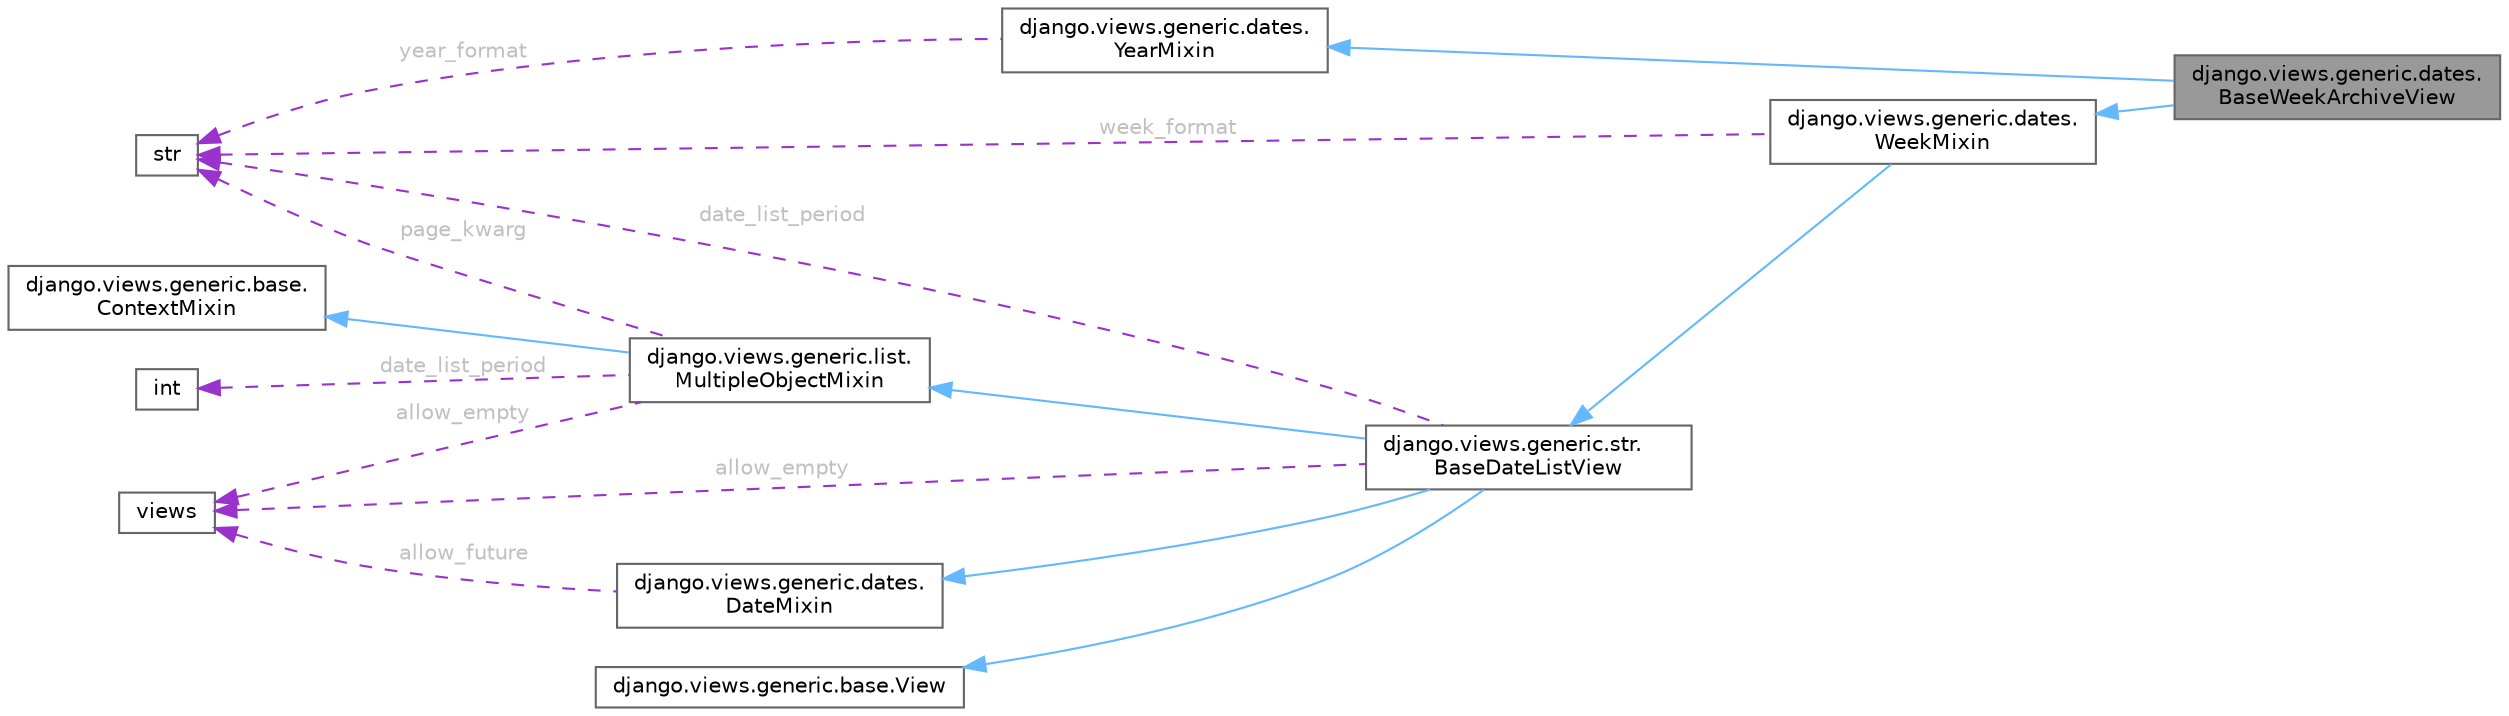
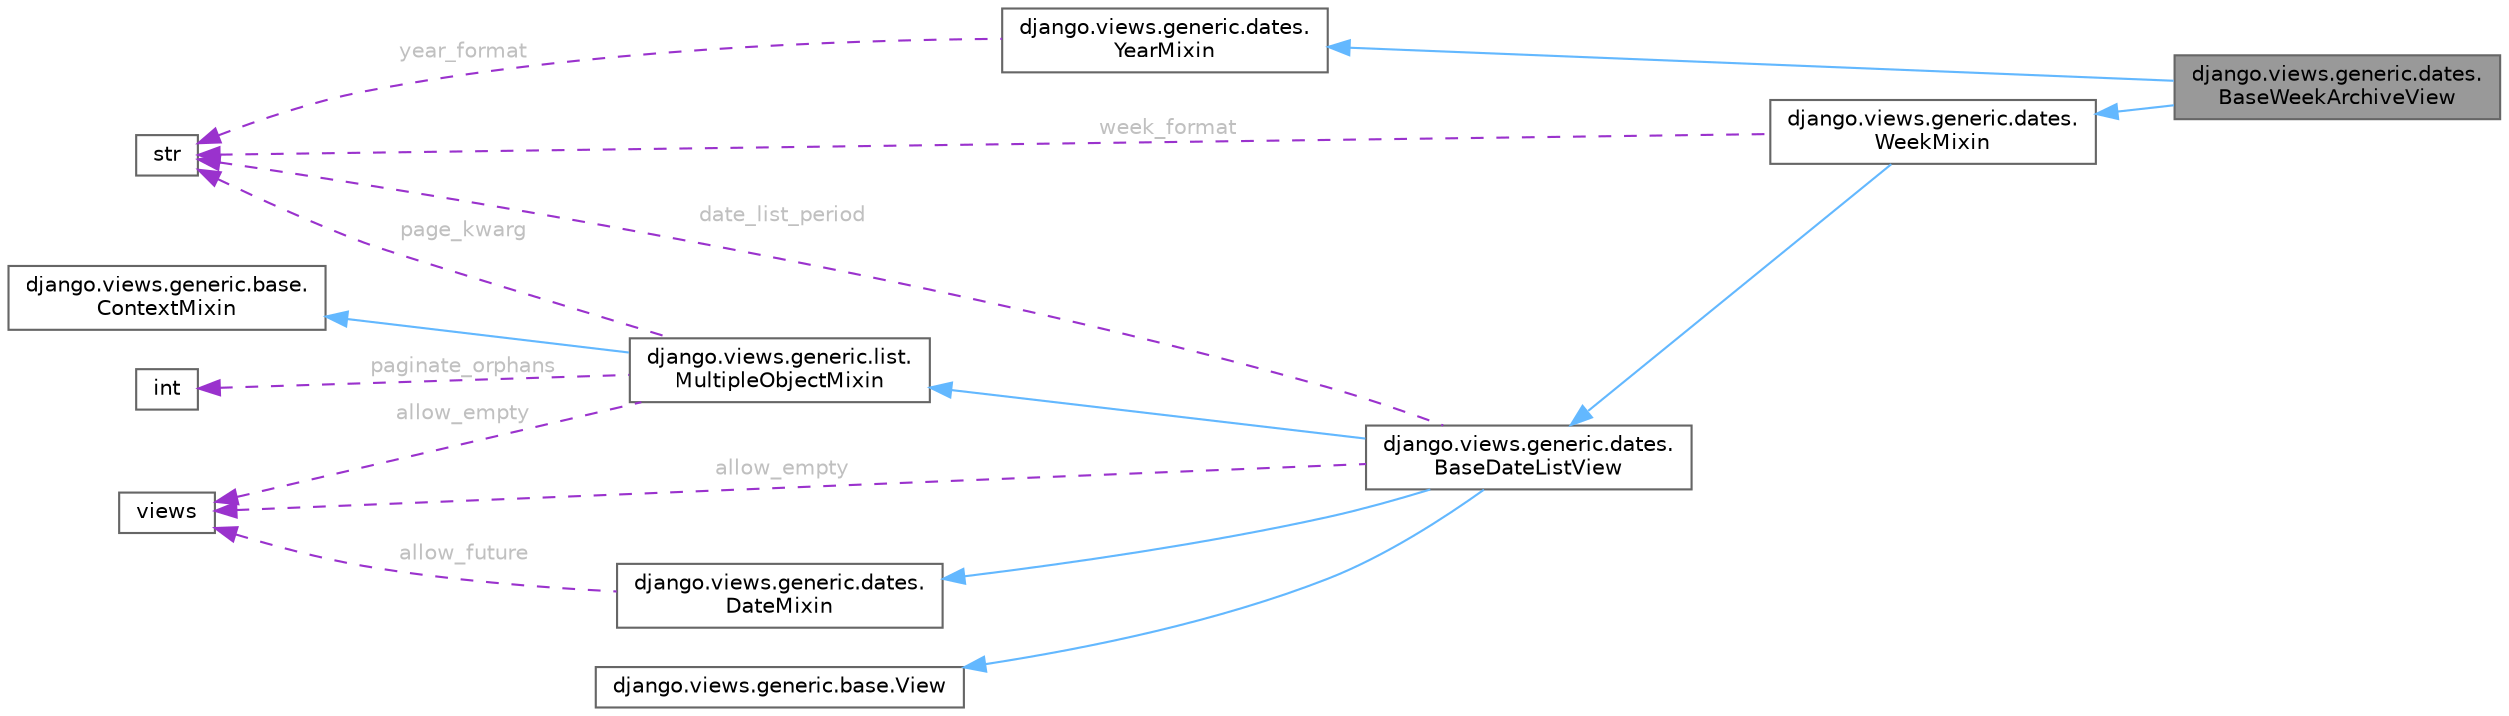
(461, 367) -> (461, 367)
(1529, 457) -> (1529, 457)
